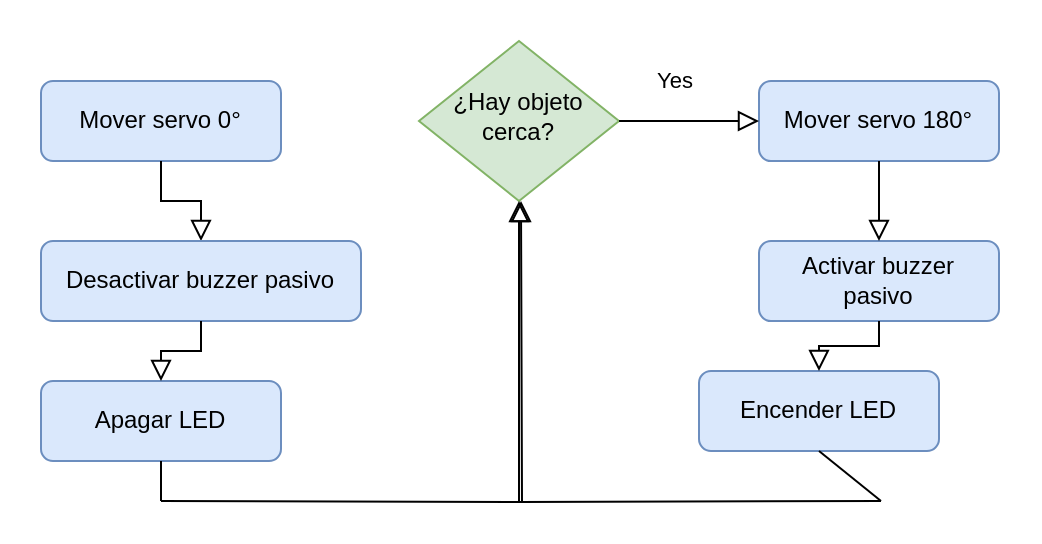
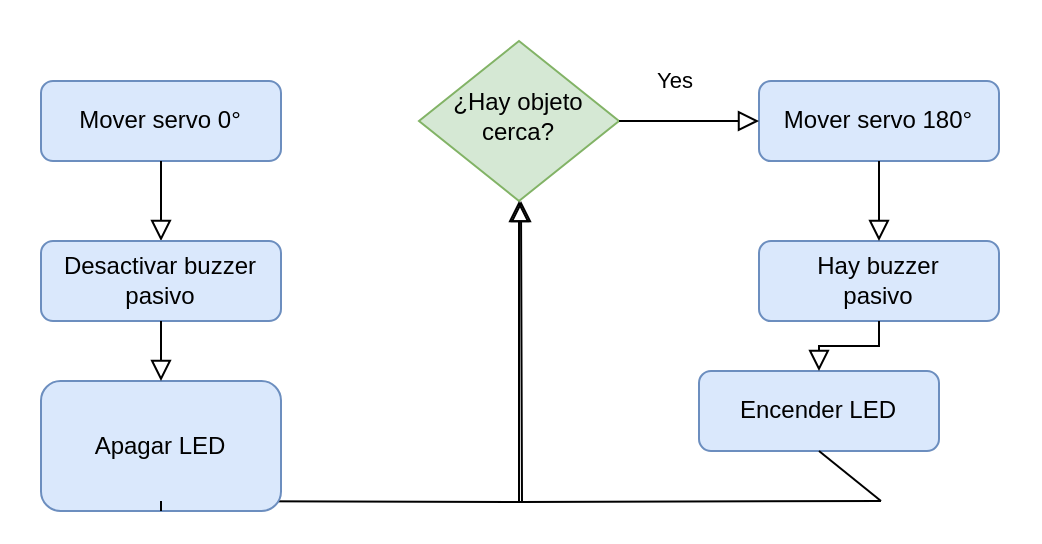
(201, 281) -> (161, 281)
(879, 281) -> (879, 281)
(161, 421) -> (161, 446)
